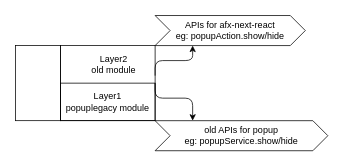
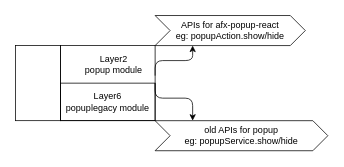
(230, 30) -> (230, 30)
(114, 64) -> (114, 64)
(108, 102) -> (108, 102)
